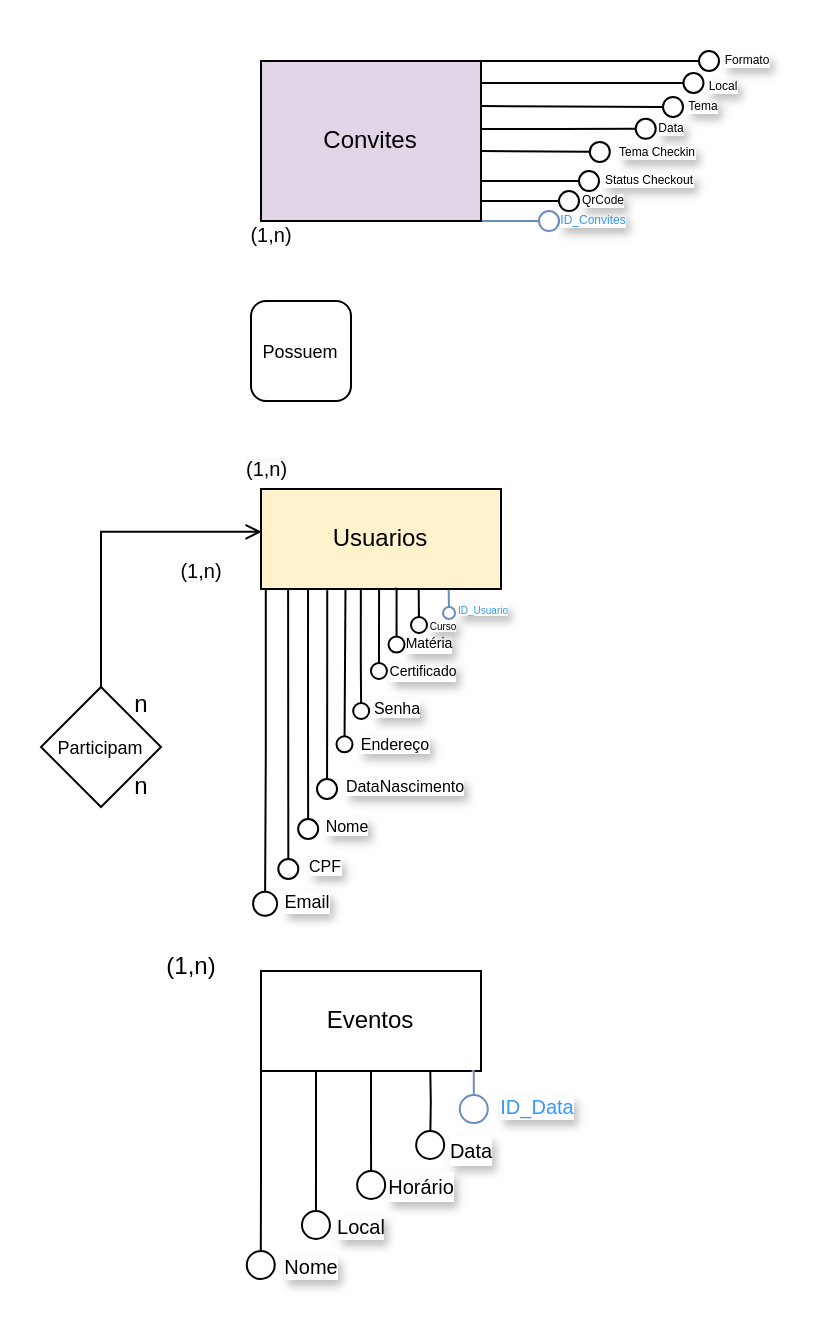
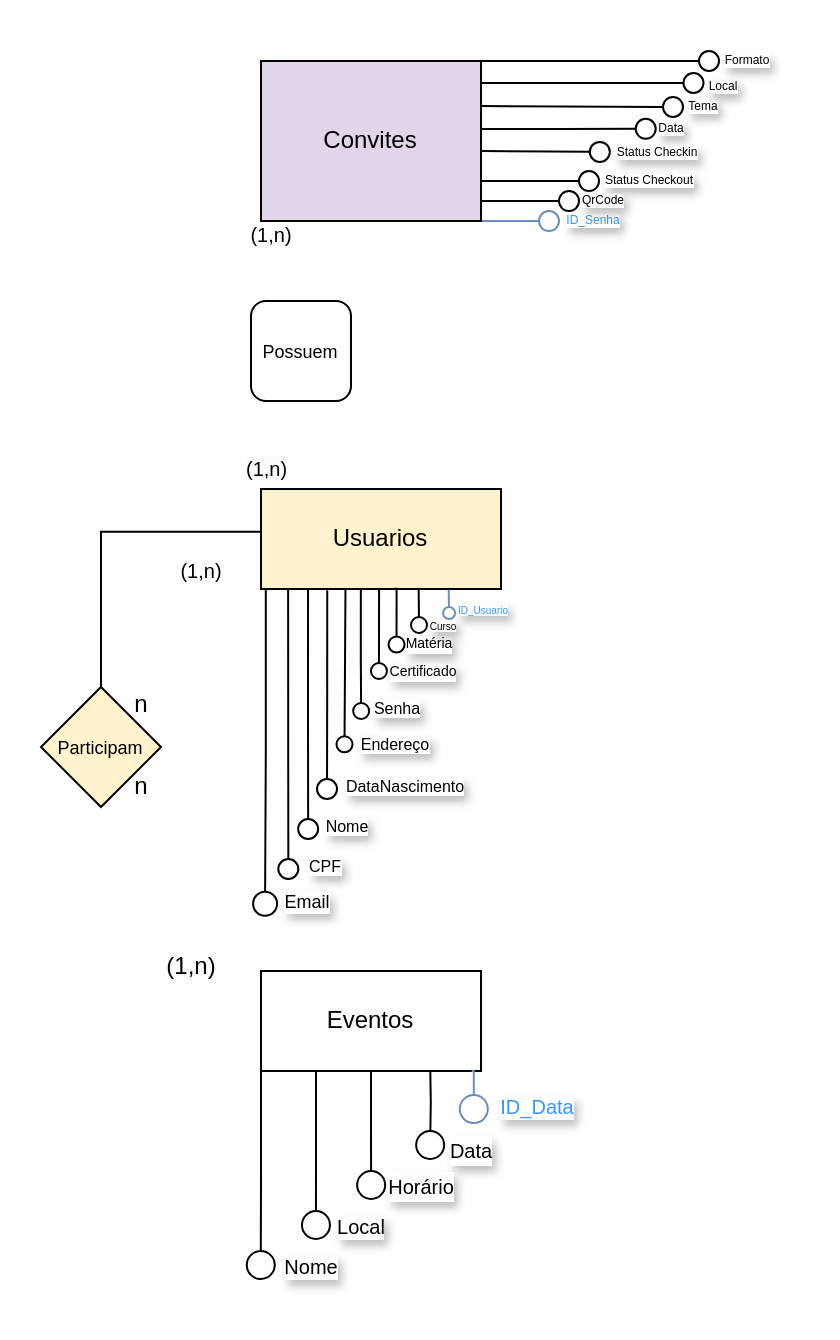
(658, 153) -> (658, 153)
(594, 221) -> (594, 221)
(253, 532) -> (255, 532)
(101, 747) -> (101, 747)
